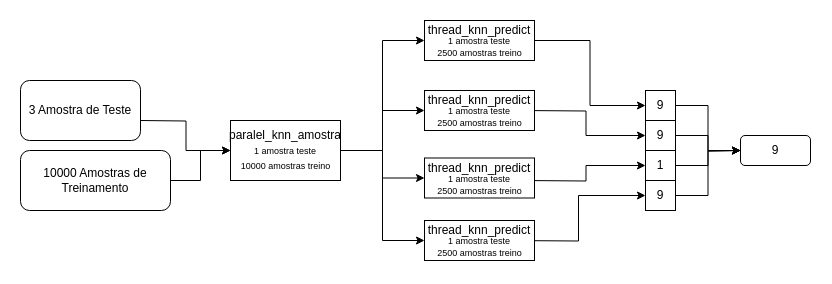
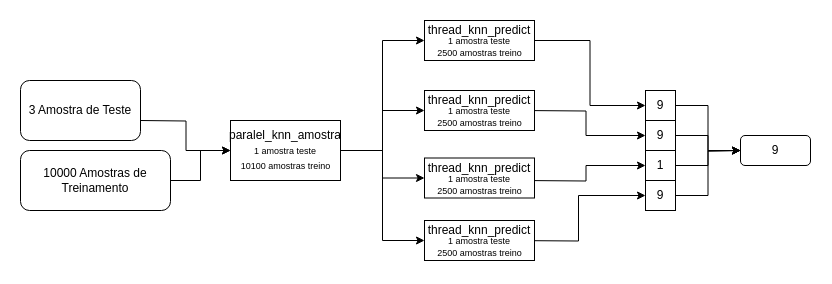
(286, 166) -> (286, 166)
